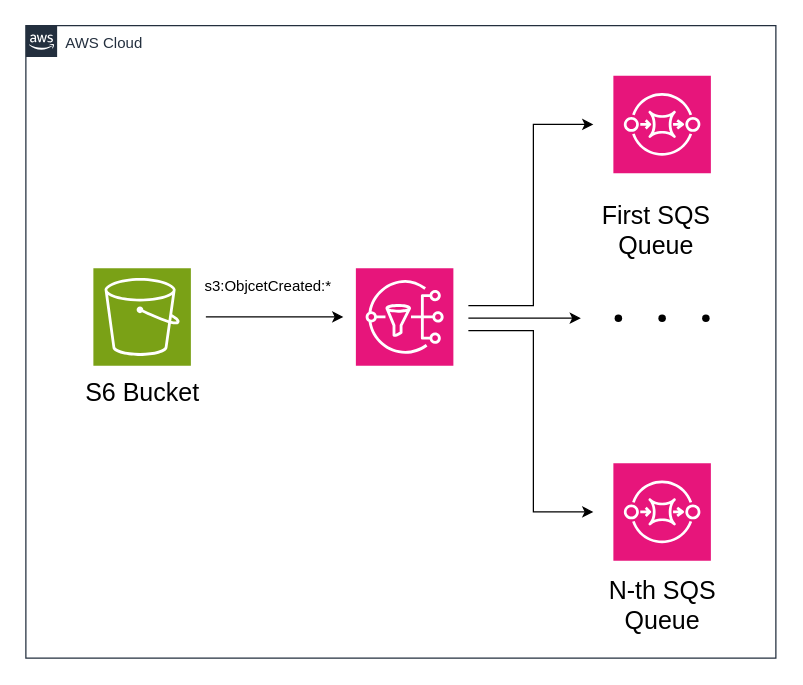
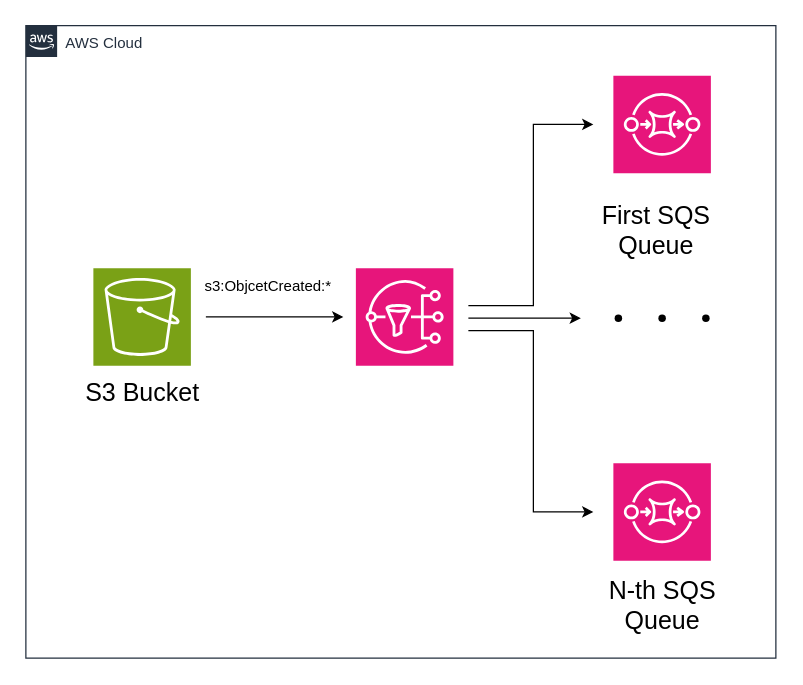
(143, 392) -> (143, 392)
